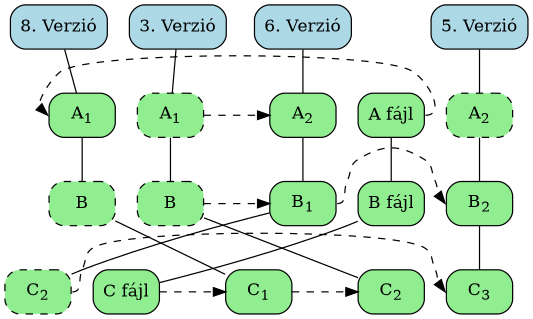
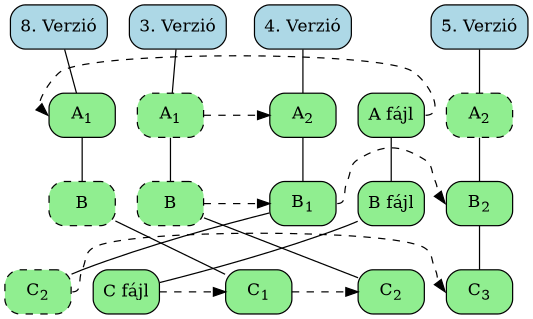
(303, 27) -> (303, 27)
